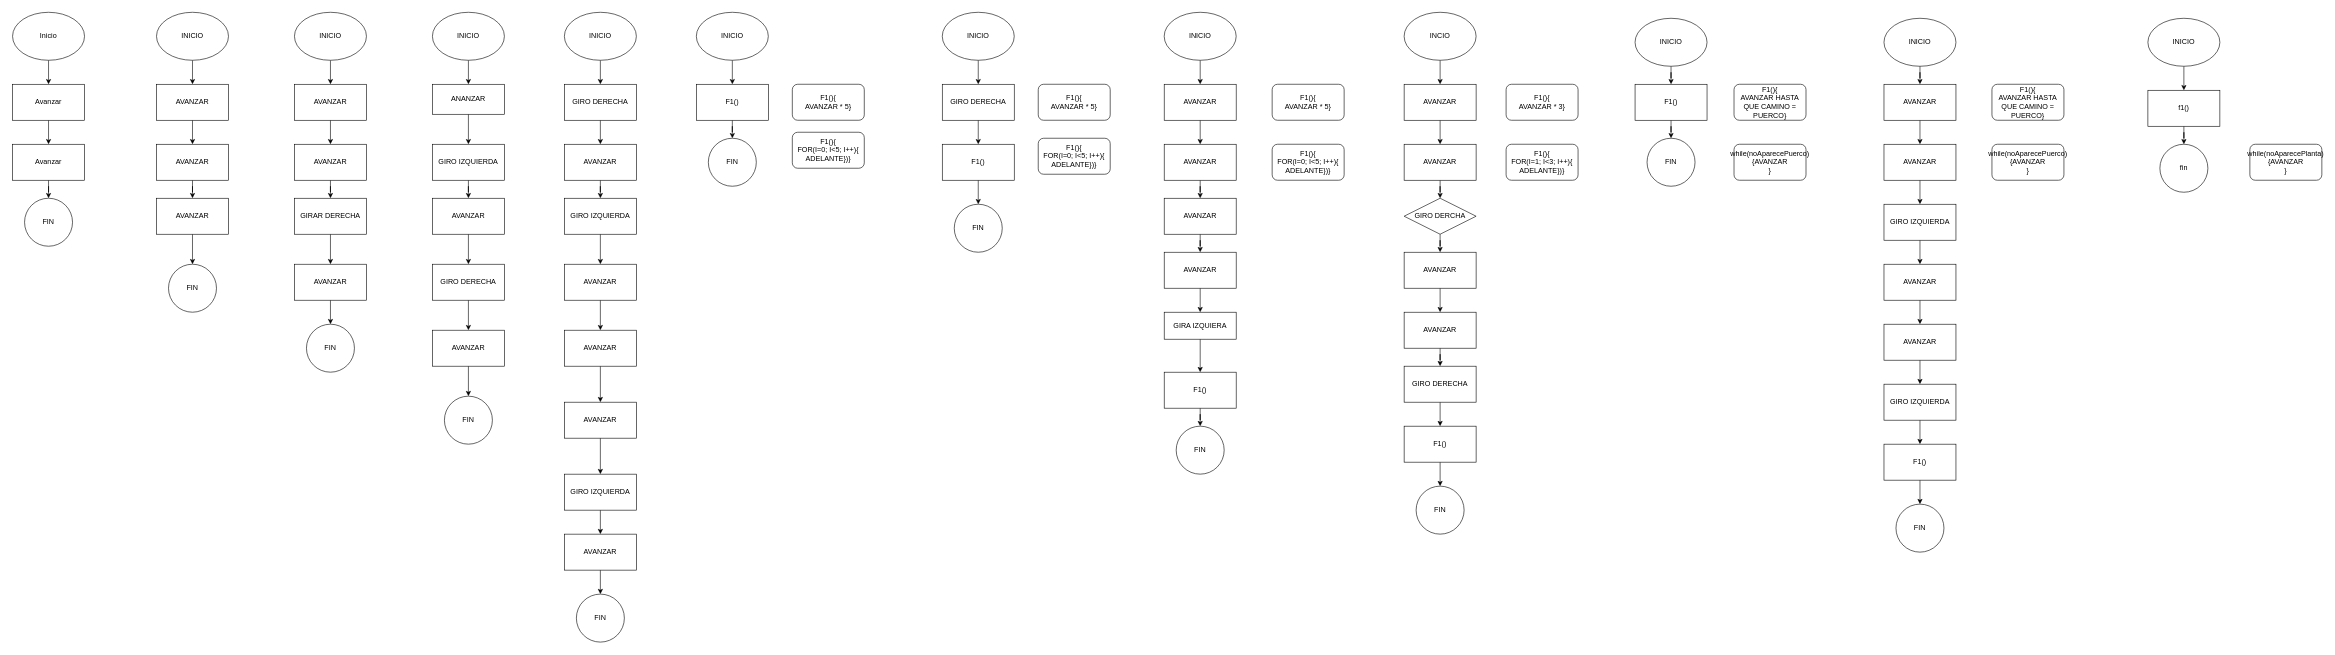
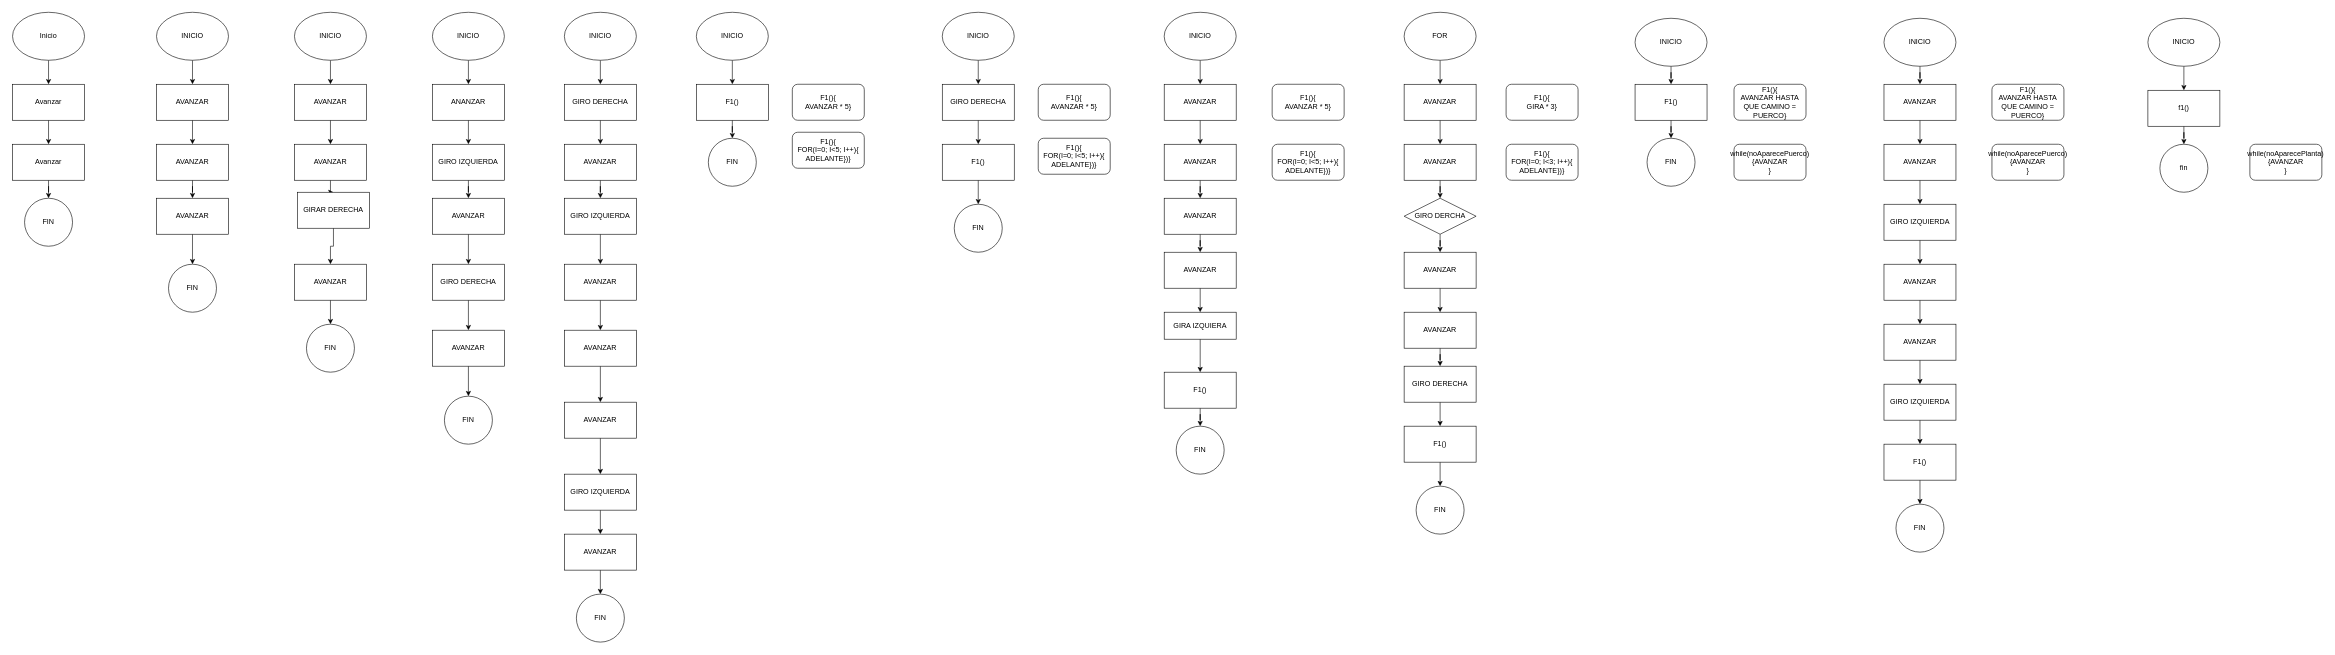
(1440, 36) -> (1440, 36)
(468, 99) -> (468, 102)
(1542, 102) -> (1542, 102)
(1542, 162) -> (1542, 162)
(330, 216) -> (333, 210)
